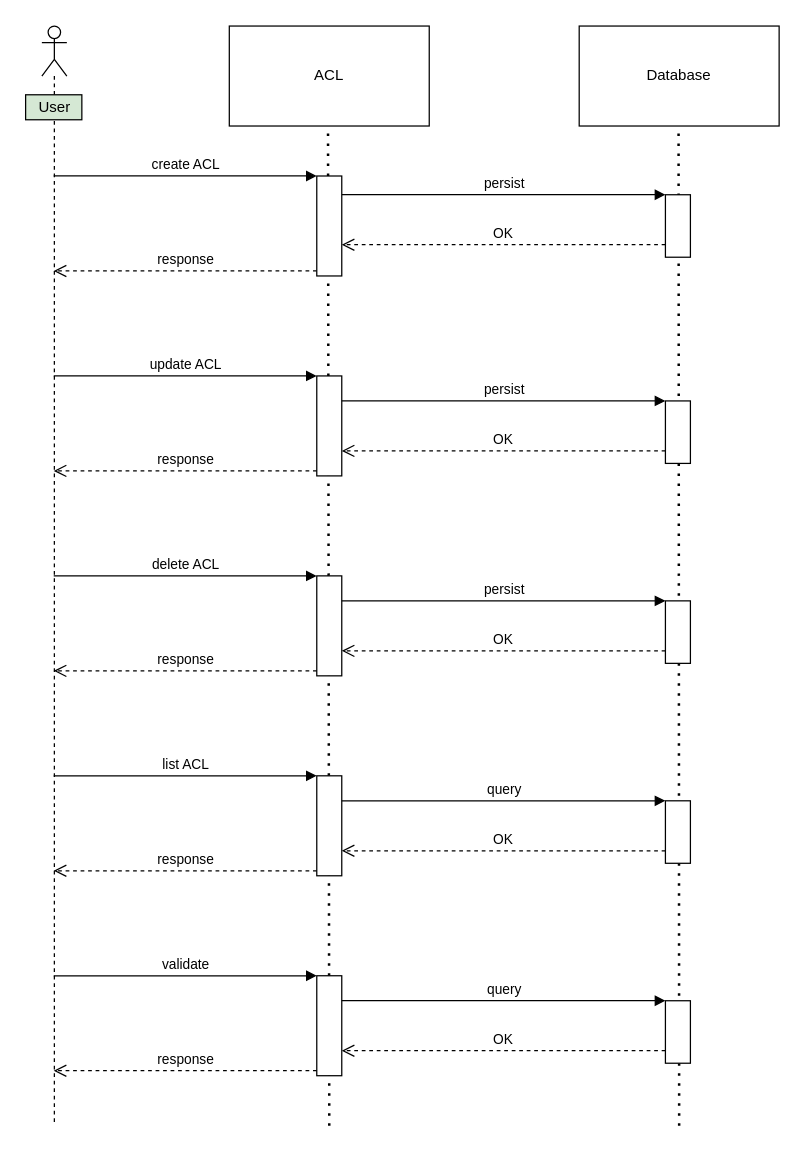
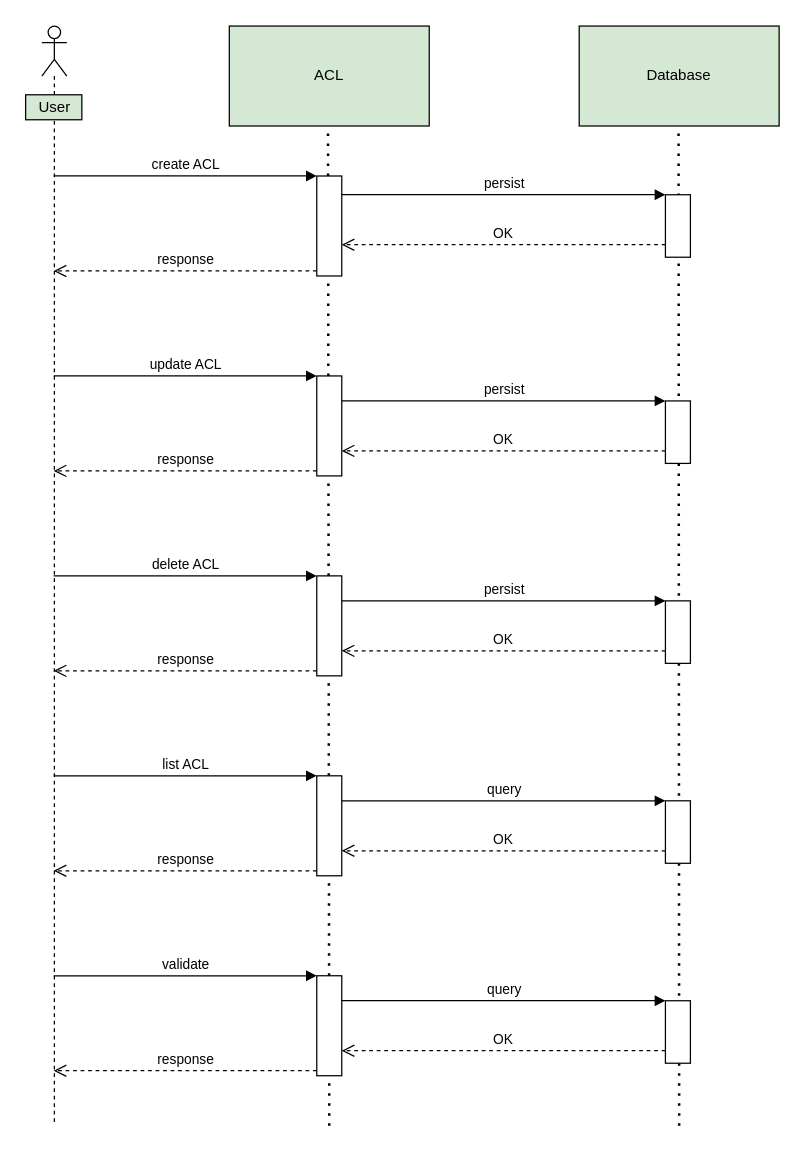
(329, 76) -> (329, 76)
(679, 76) -> (679, 76)
